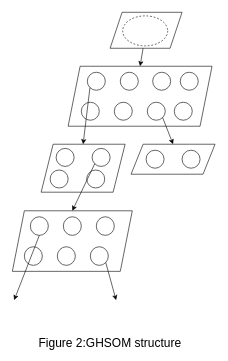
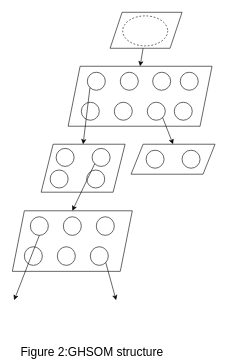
(110, 342) -> (92, 351)
